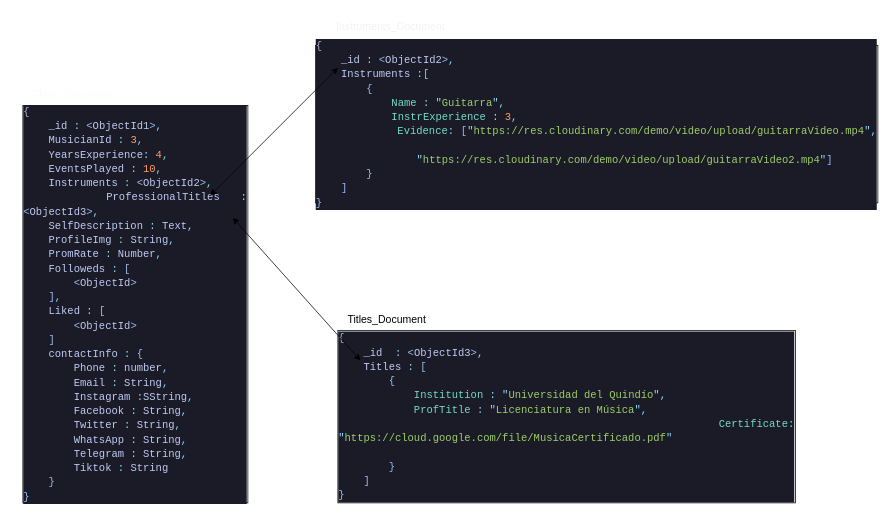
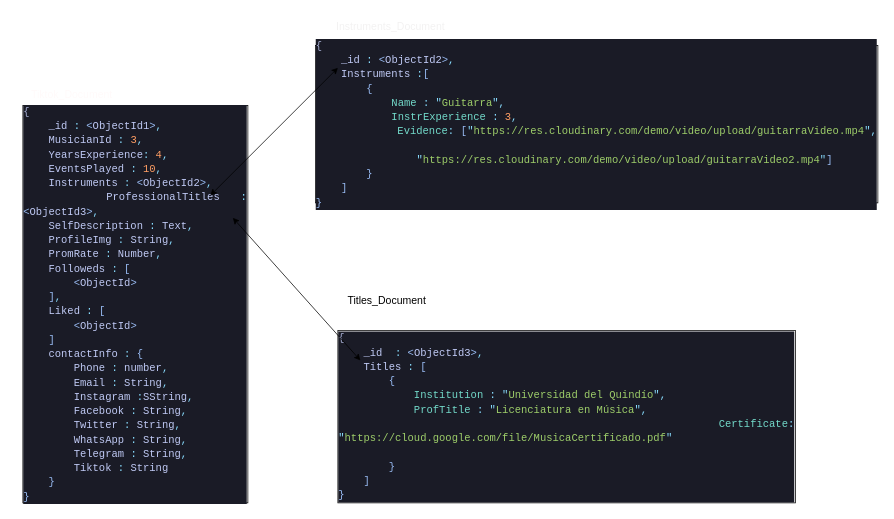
(387, 319) -> (387, 300)
